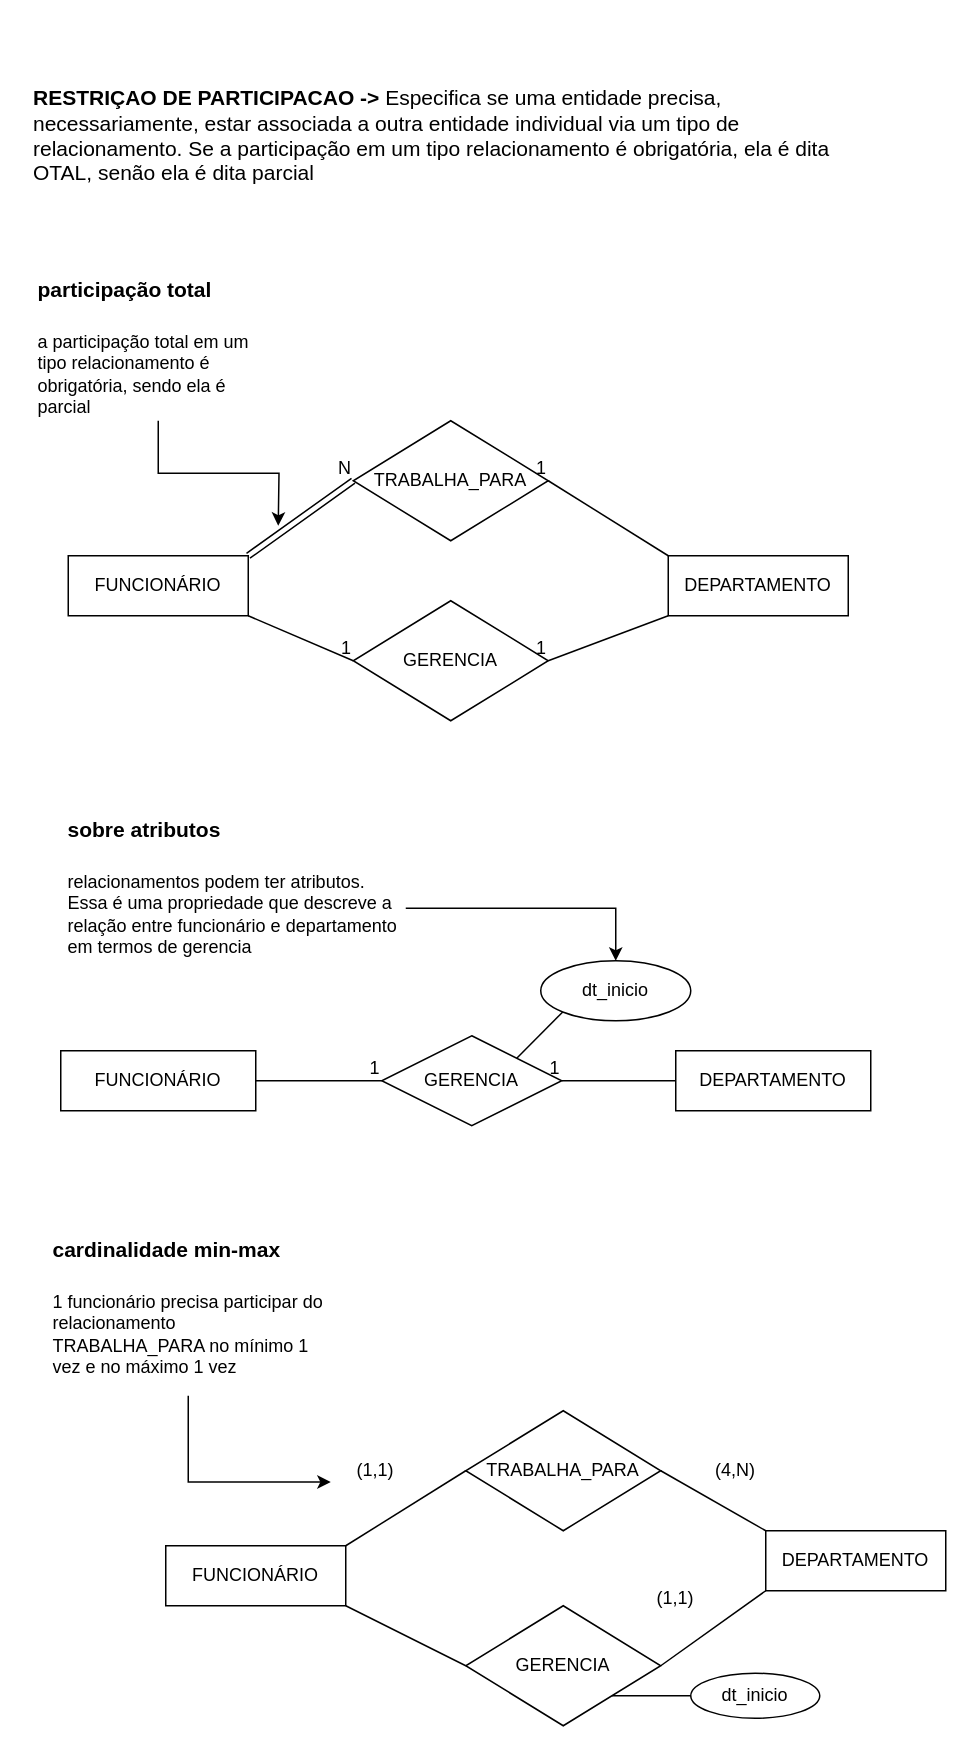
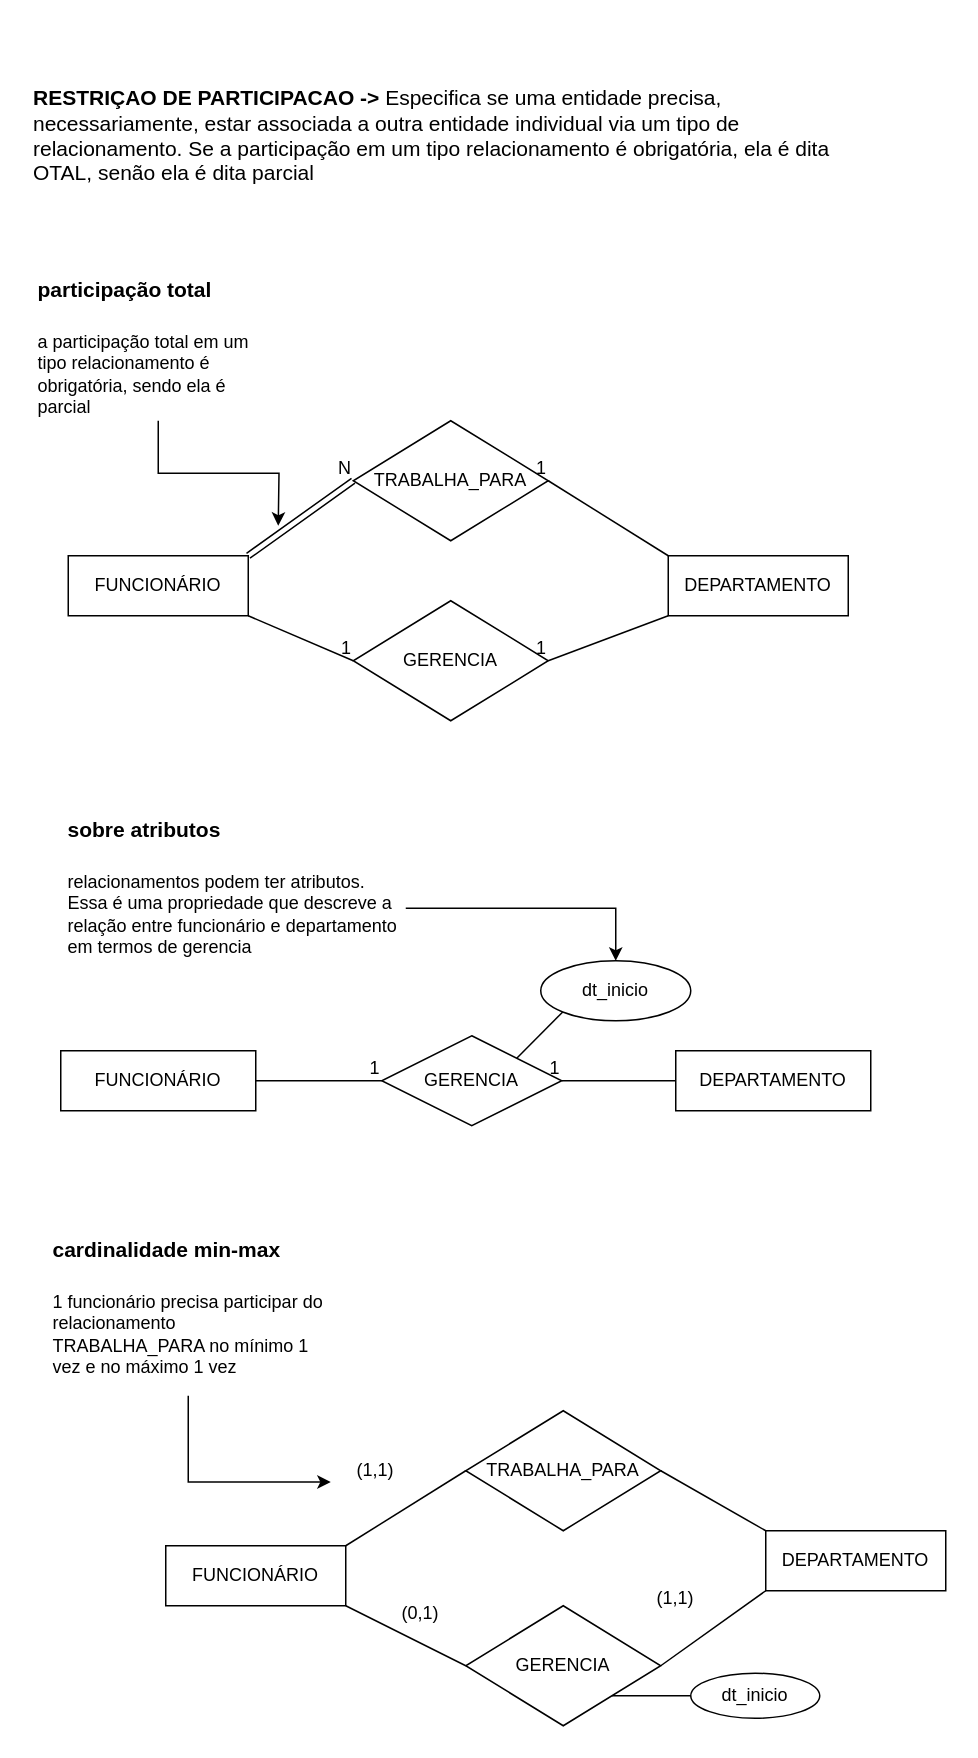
(736, 1471) -> none
none -> (421, 1613)
